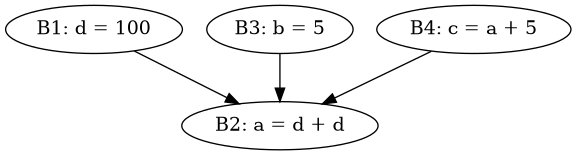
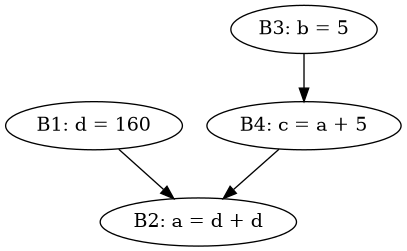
(94, 29) -> (94, 126)
(280, 71) -> (304, 71)
